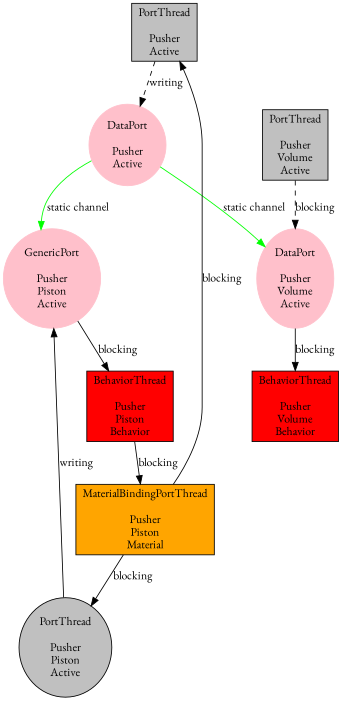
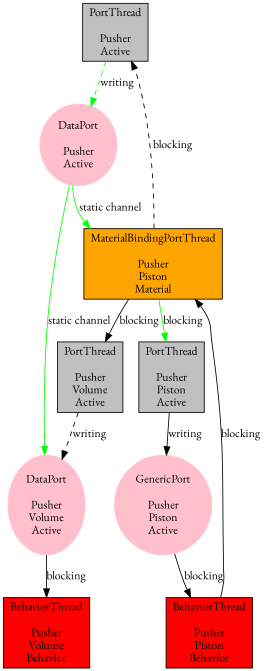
(149, 80) -> (100, 80)
(59, 185) -> (76, 205)
(315, 207) -> (89, 434)
(202, 279) -> (150, 148)
none -> (118, 316)
(110, 577) -> (162, 316)
(65, 647) -> (172, 377)
